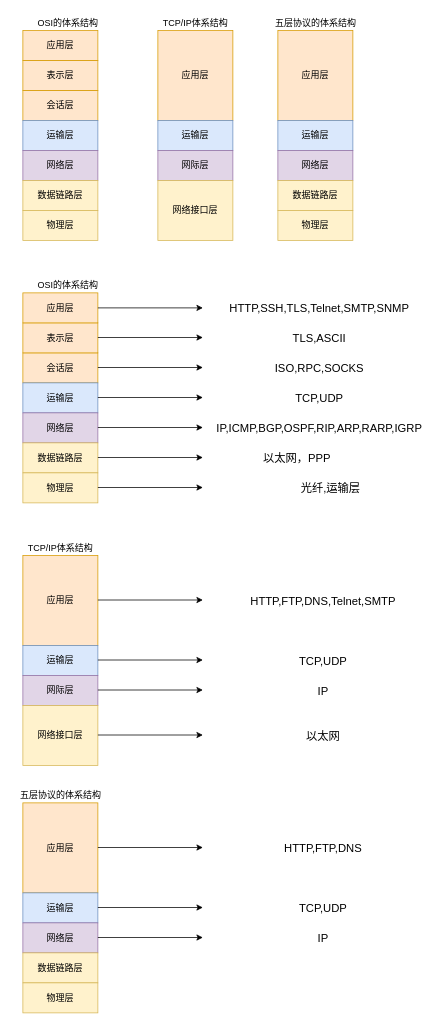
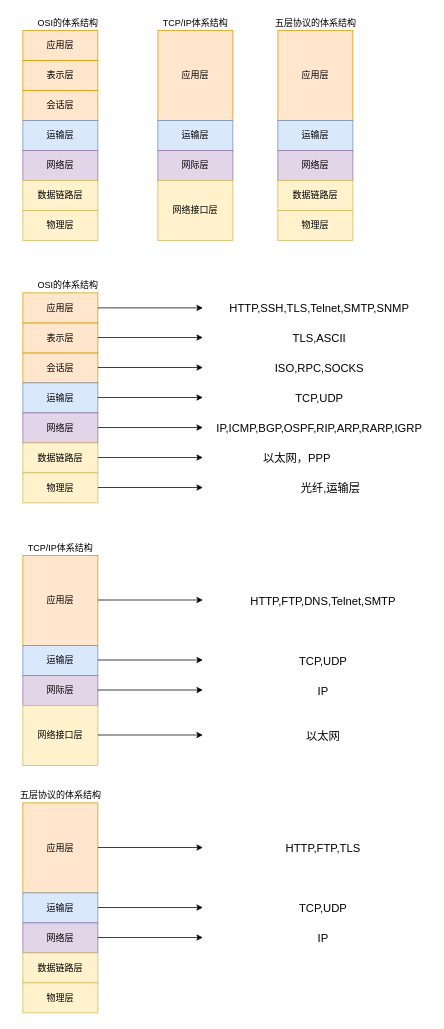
(323, 848) -> (323, 848)
